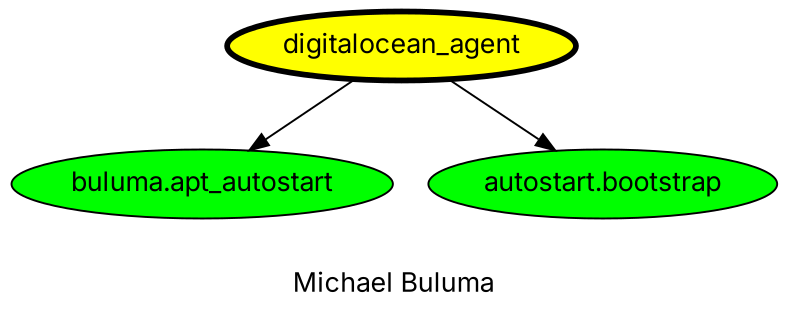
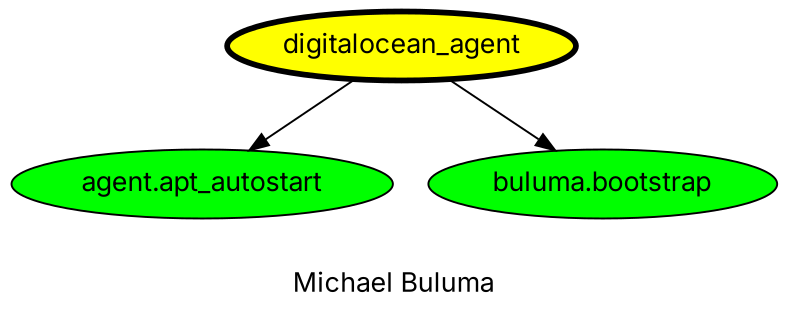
(202, 184) -> (202, 184)
(603, 184) -> (603, 184)
